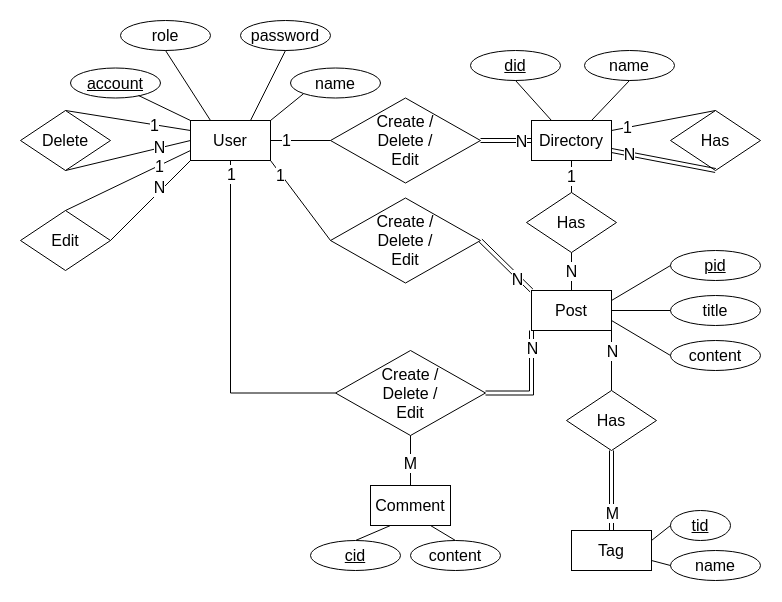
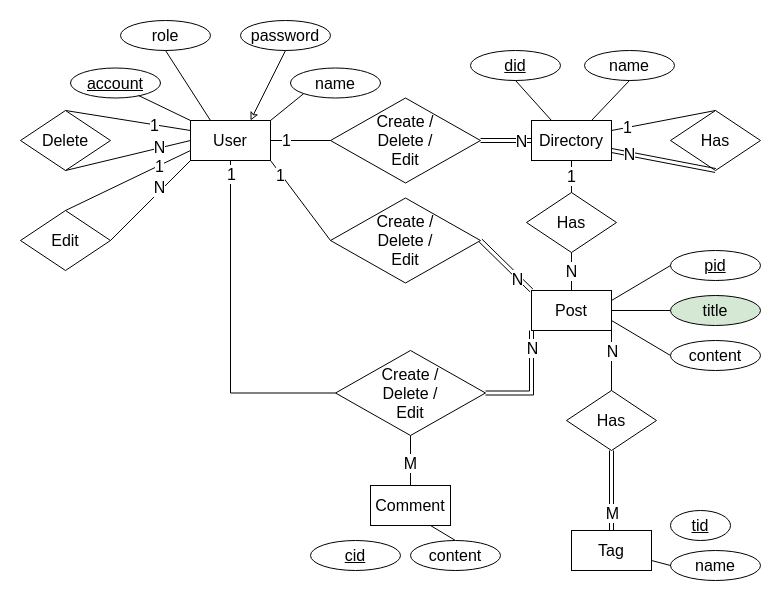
(253, 116) -> (254, 113)
(716, 311) -> (716, 311)
(373, 533) -> none
(661, 533) -> none
